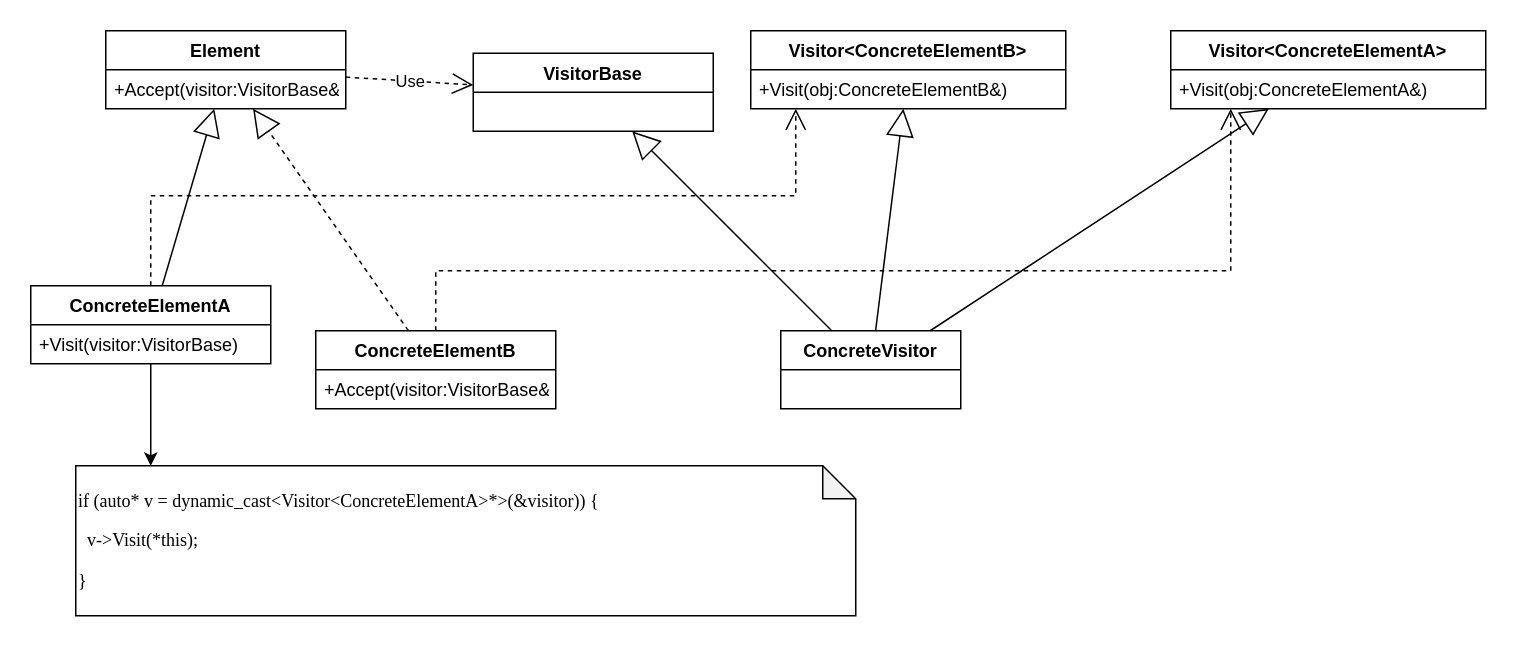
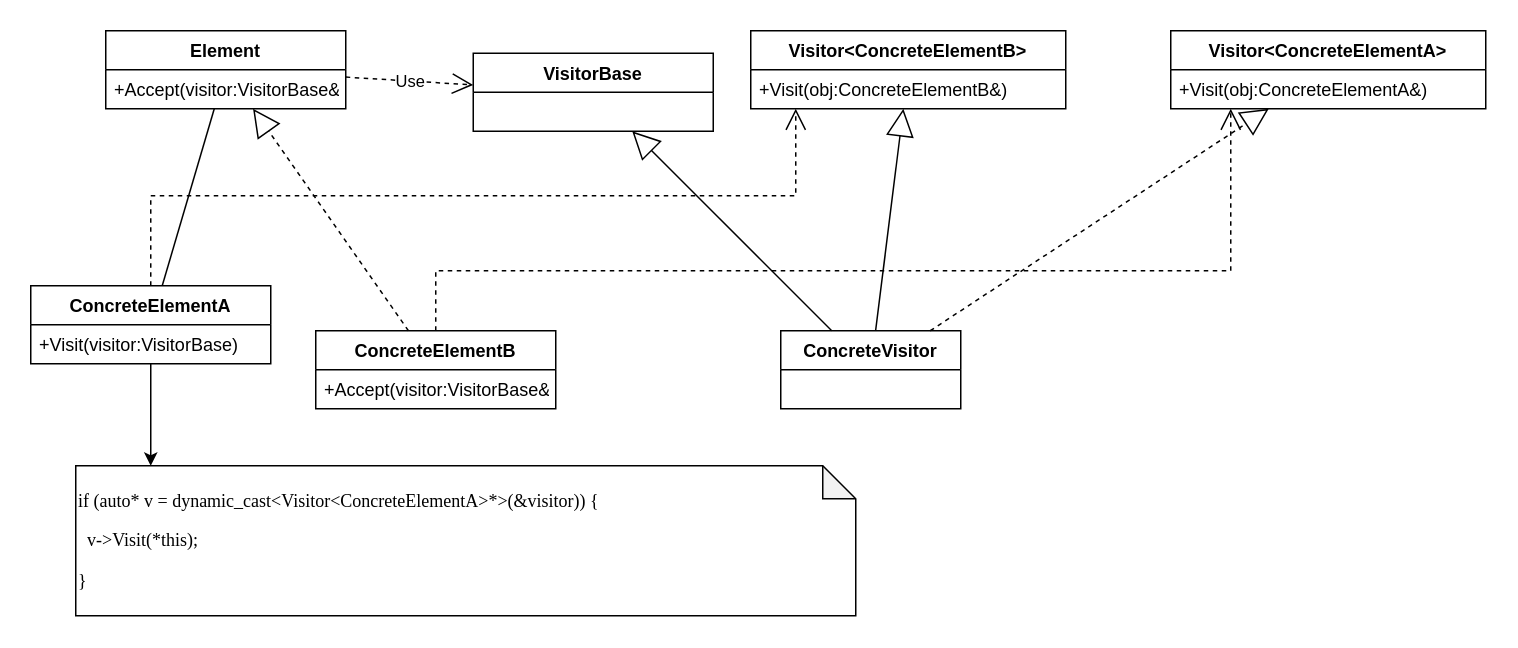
(206, 136) -> (210, 124)
(1135, 196) -> (1135, 196)
